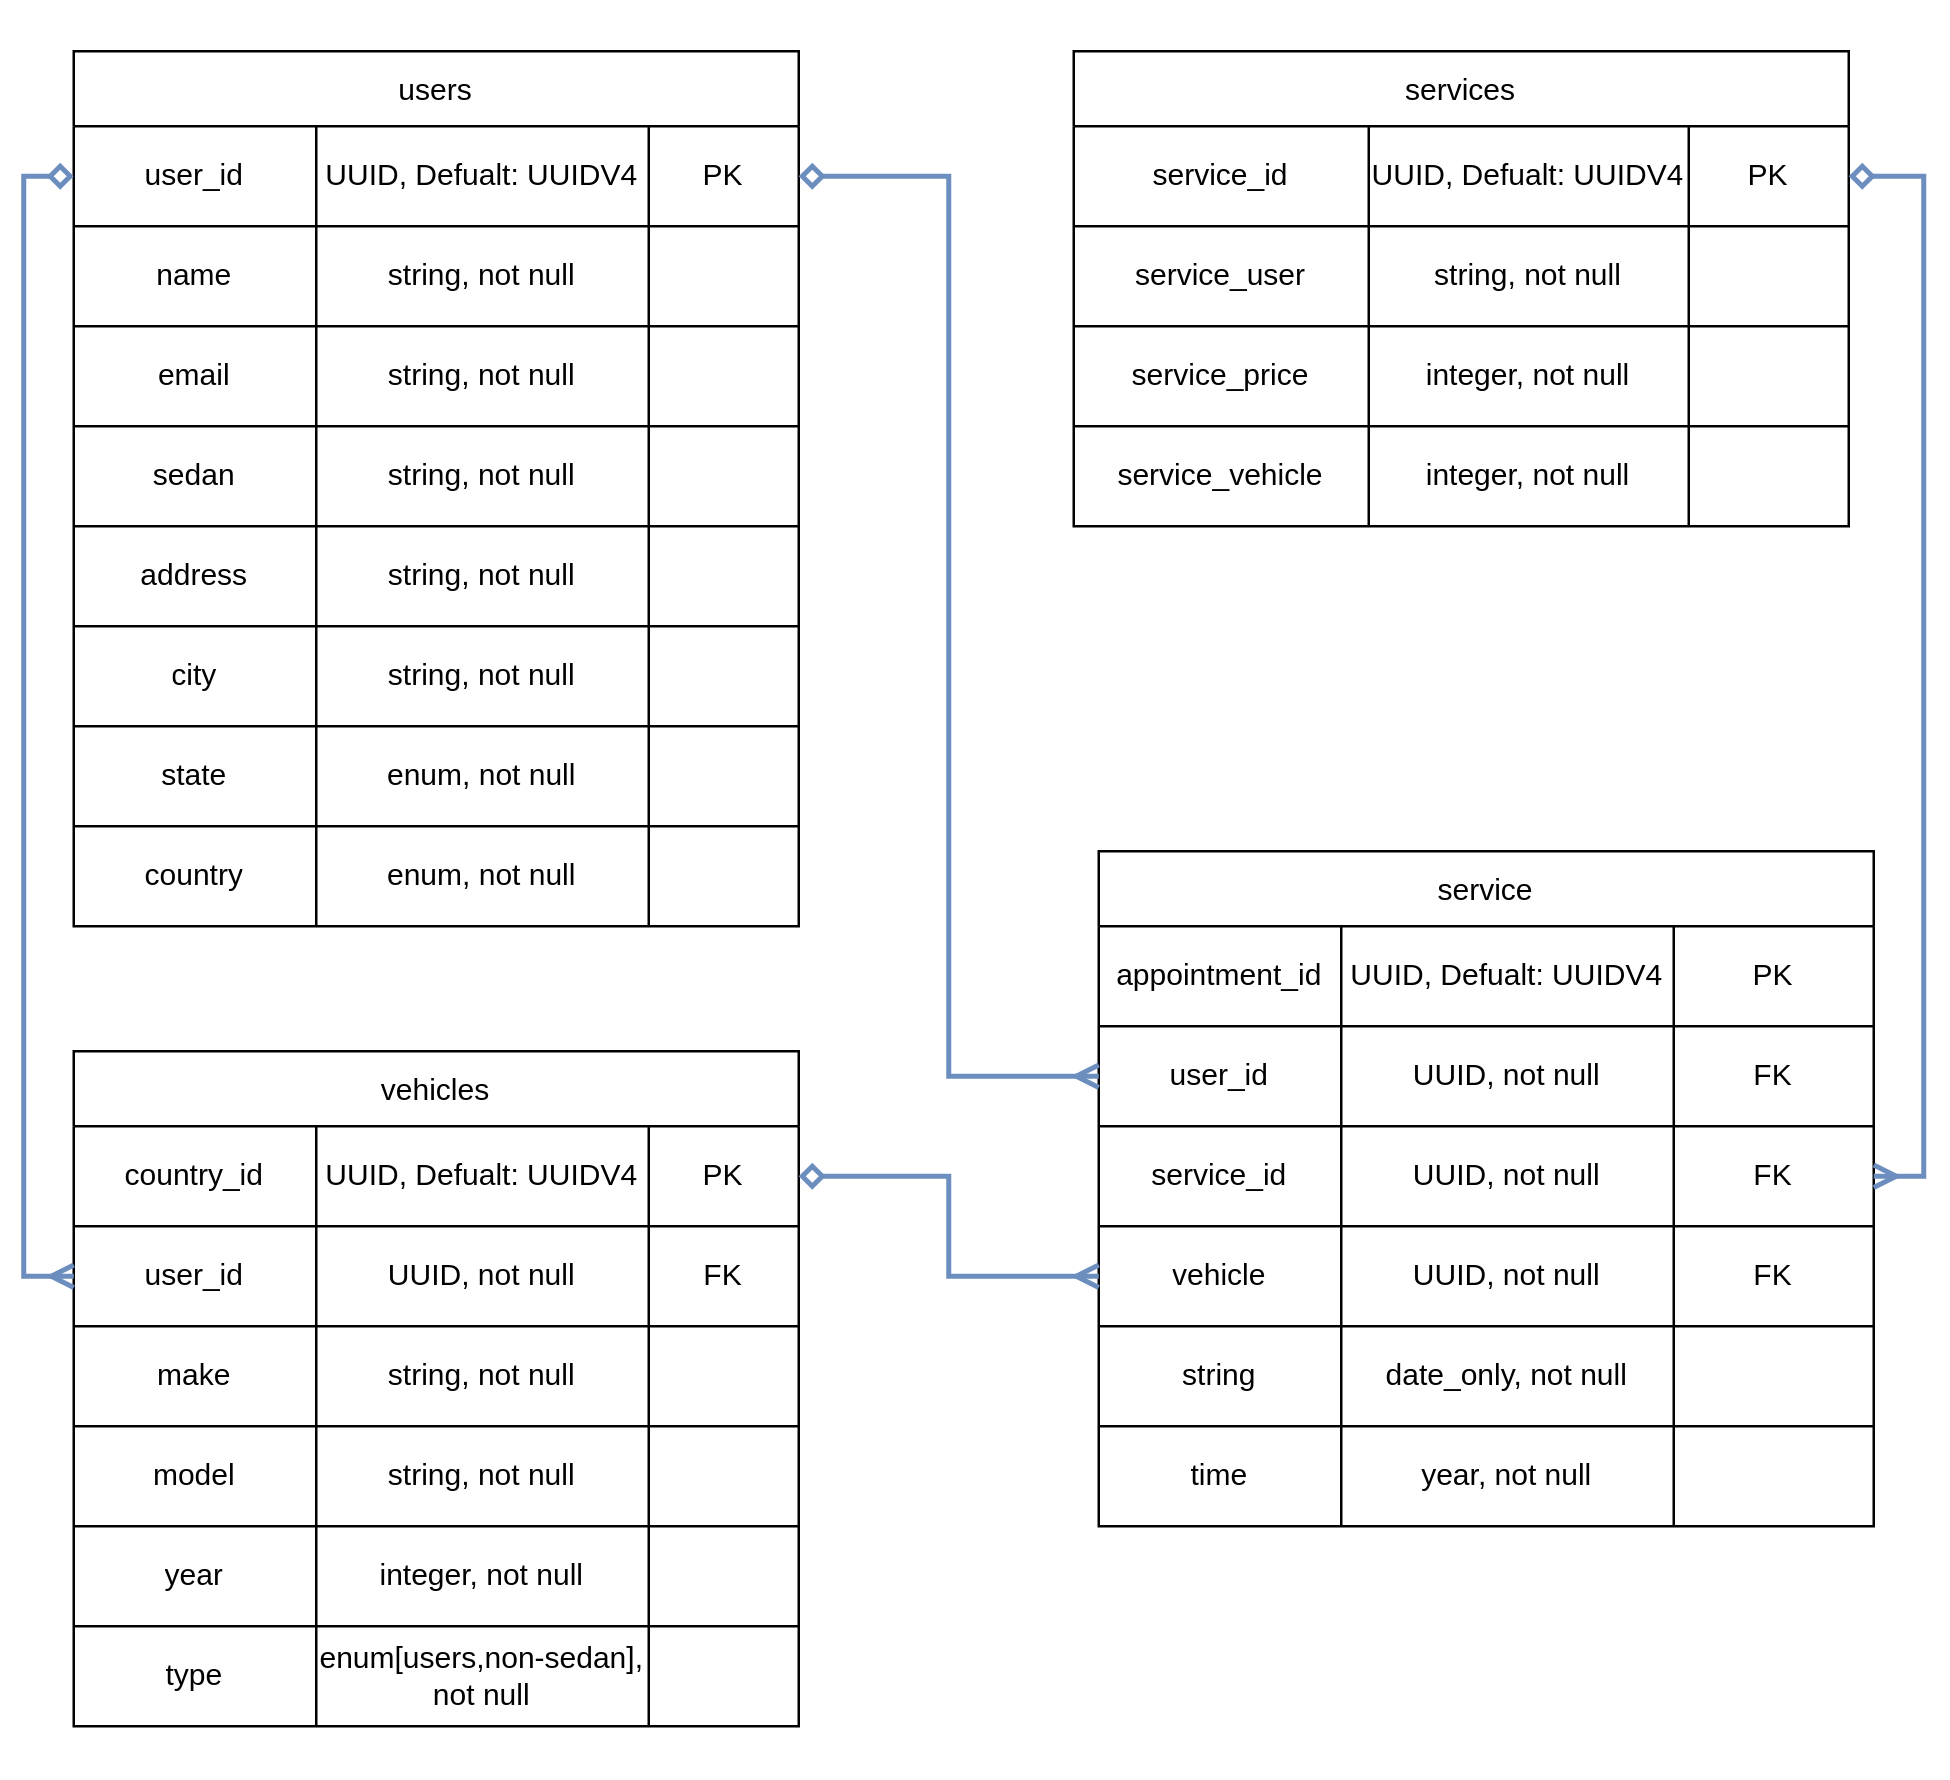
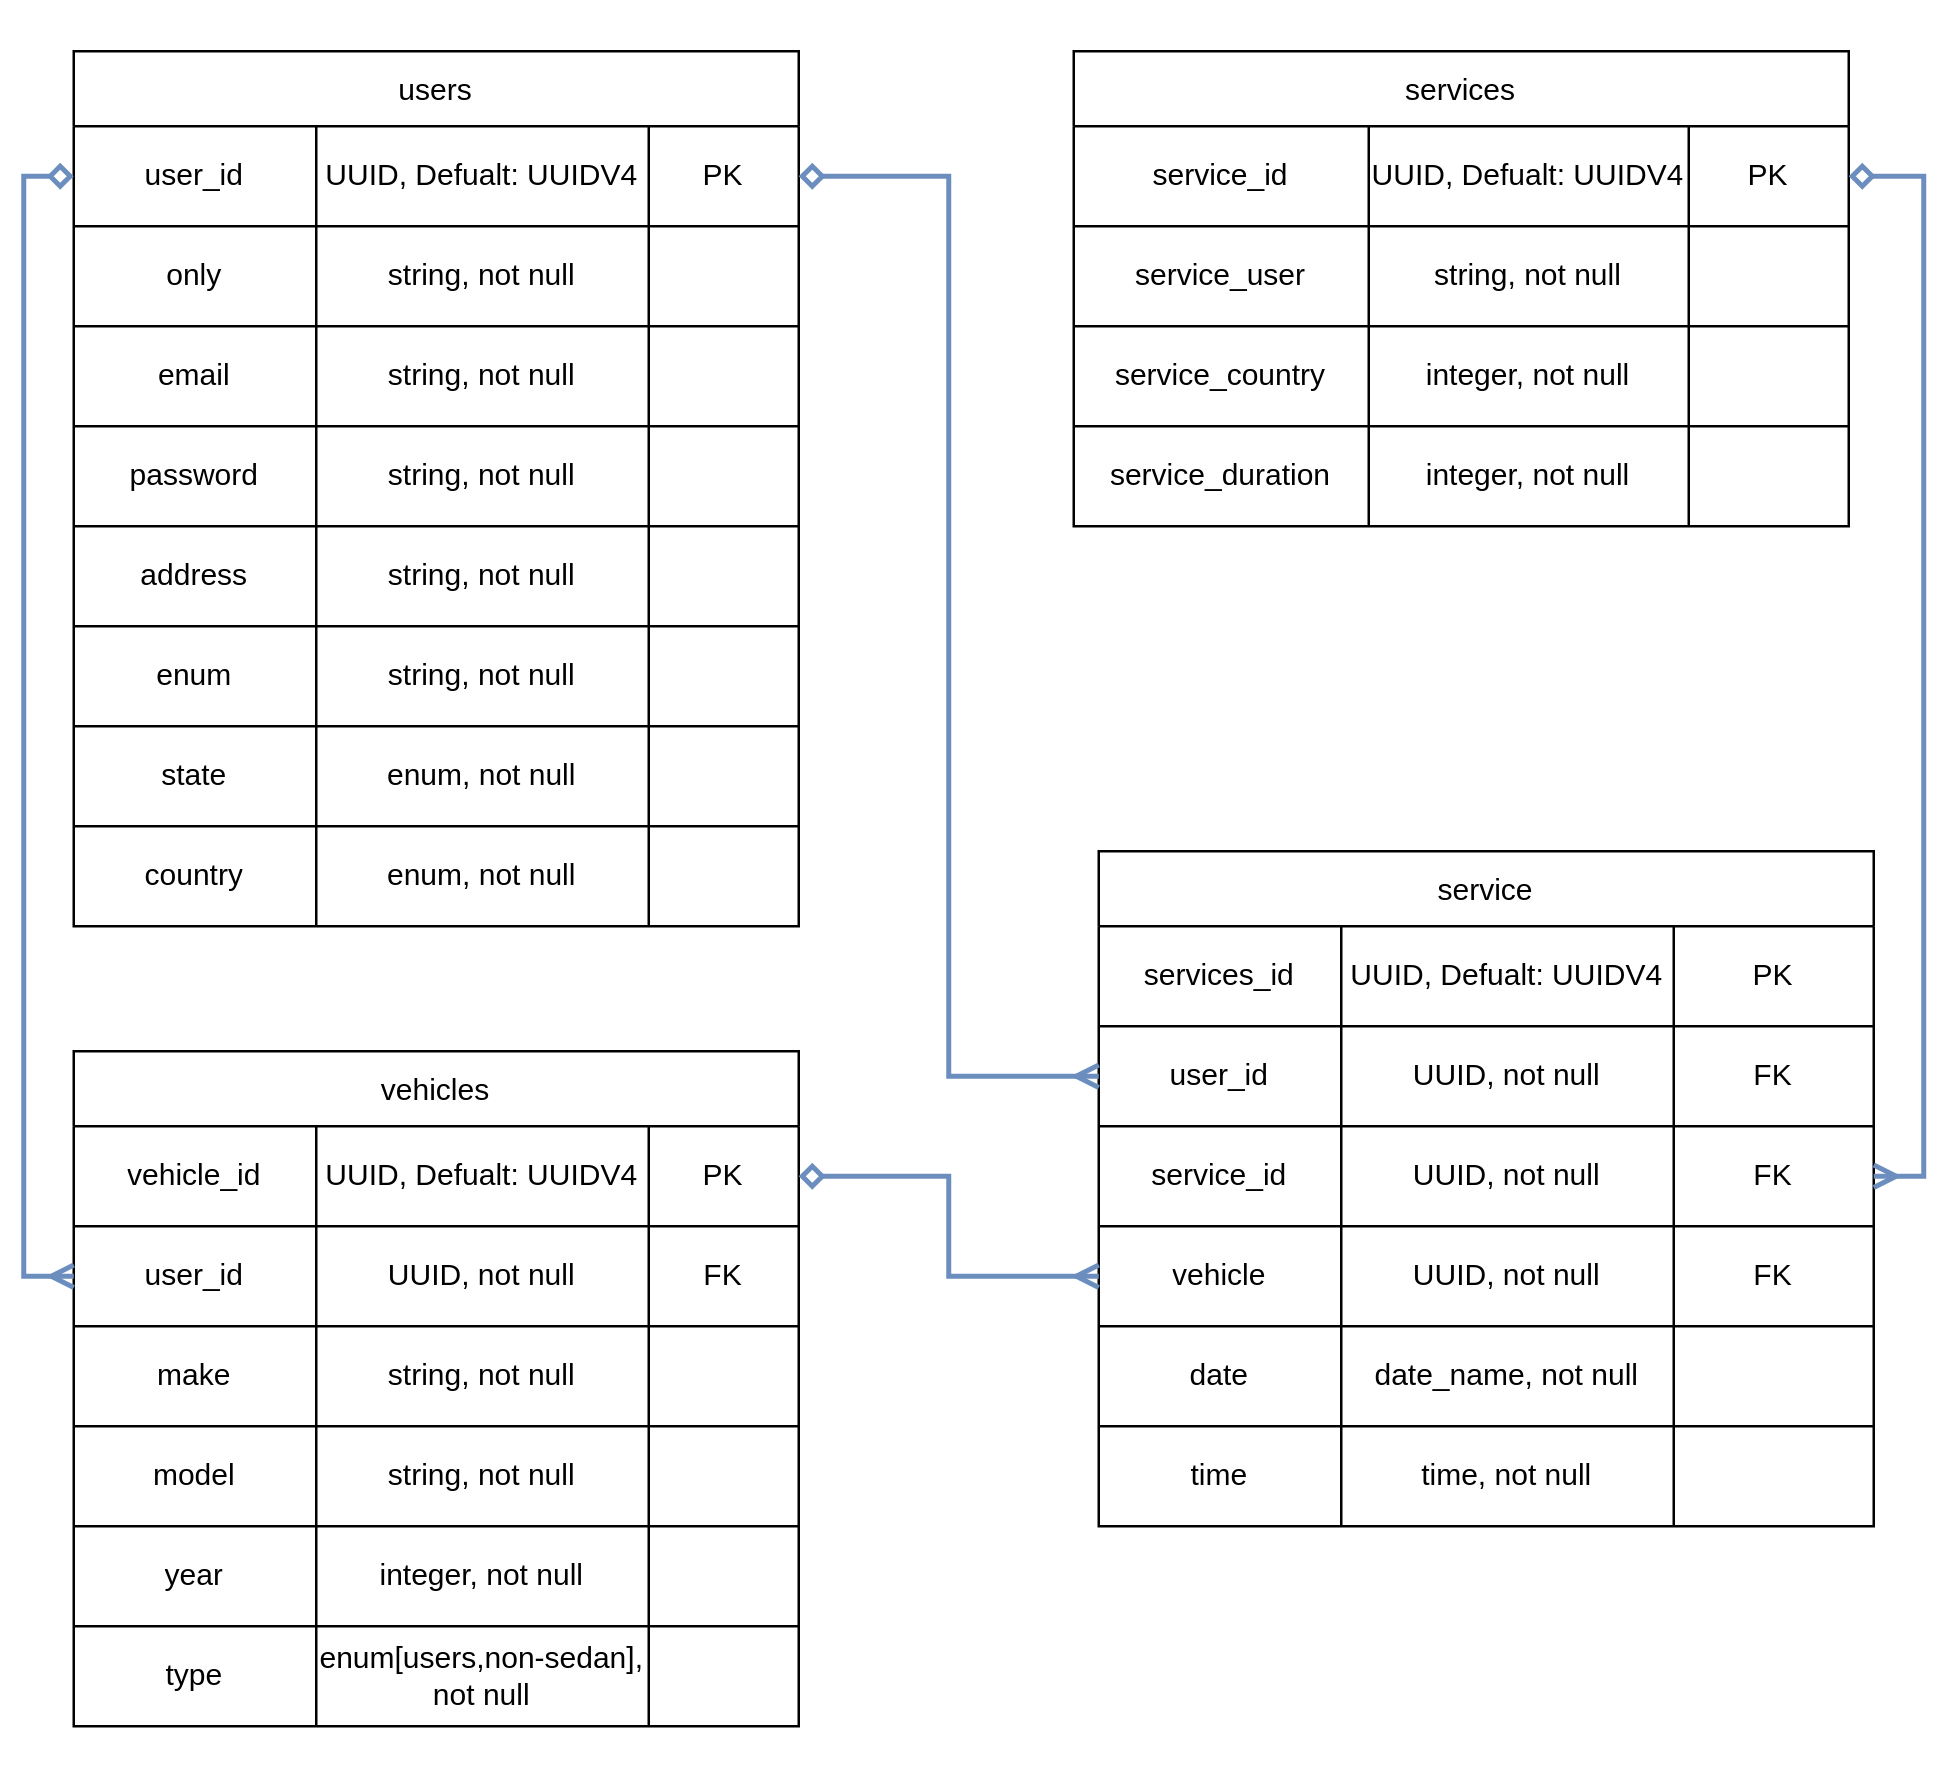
(195, 276) -> (195, 276)
(1221, 376) -> (1221, 376)
(195, 476) -> (195, 476)
(1221, 476) -> (1221, 476)
(195, 676) -> (195, 676)
(1220, 976) -> (1220, 976)
(195, 1176) -> (195, 1176)
(1220, 1376) -> (1220, 1376)
(1508, 1376) -> (1508, 1376)
(1508, 1476) -> (1508, 1476)
